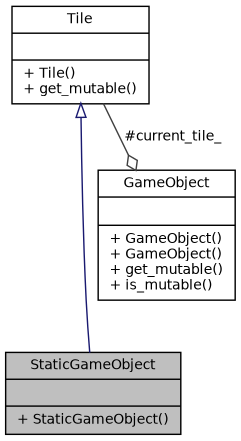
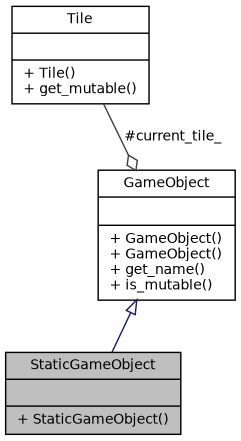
(84, 235) -> (121, 333)
(167, 270) -> (157, 270)
